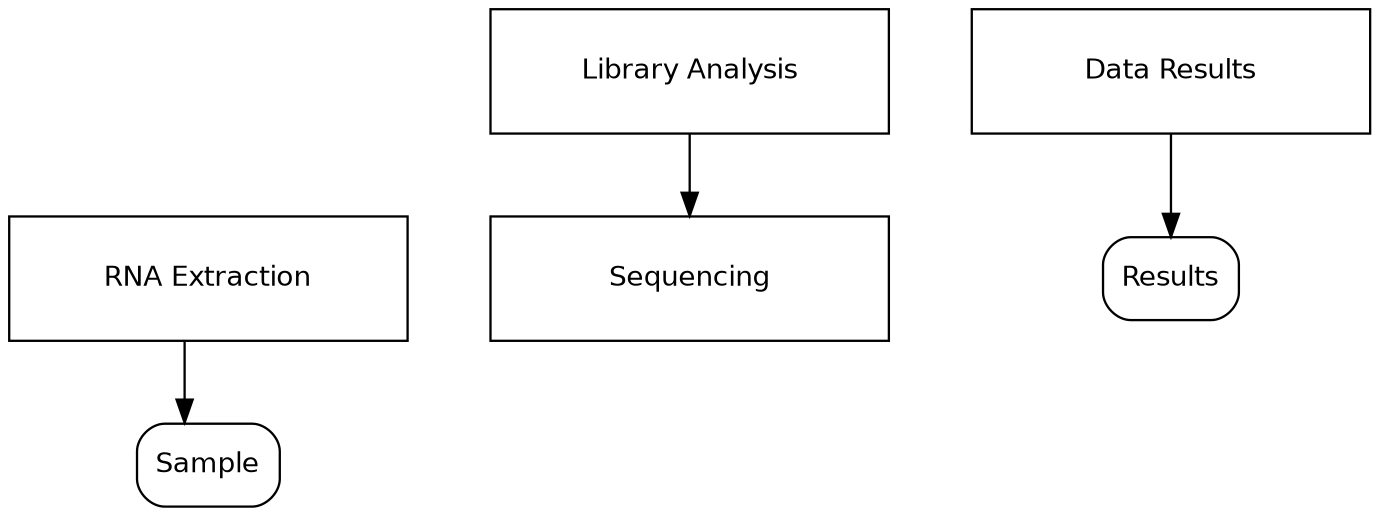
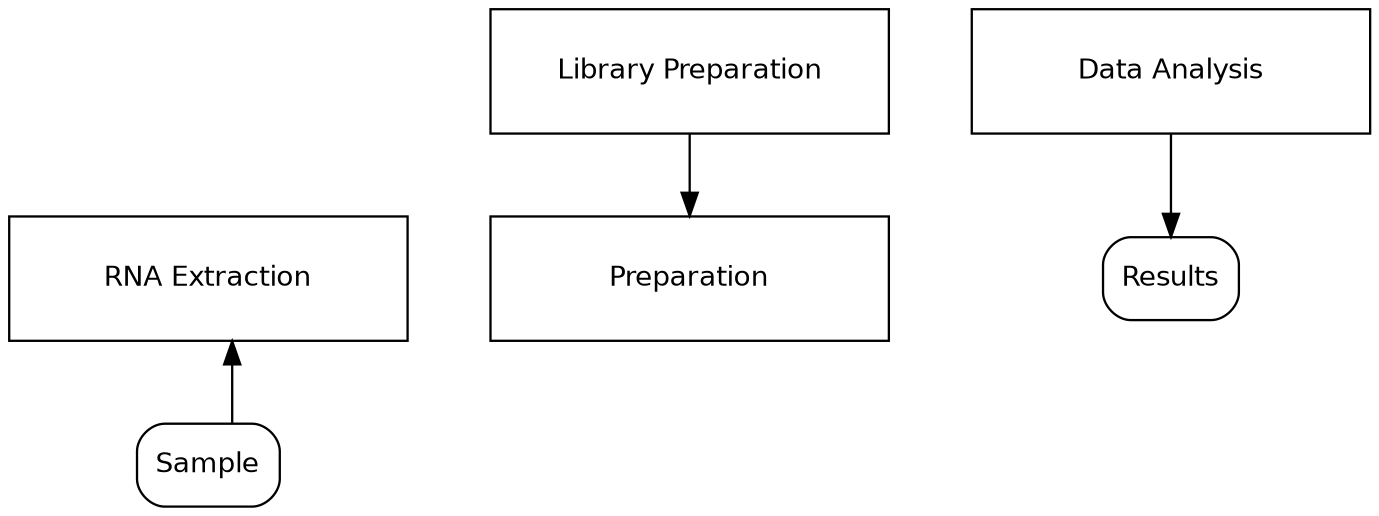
(690, 71) -> (690, 71)
(1171, 71) -> (1171, 71)
(690, 279) -> (690, 279)
(185, 371) -> (232, 394)
